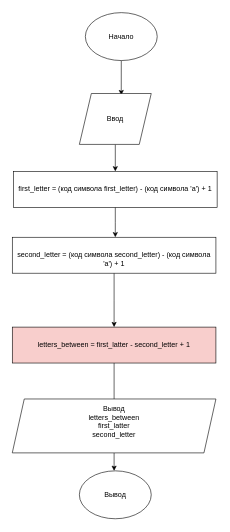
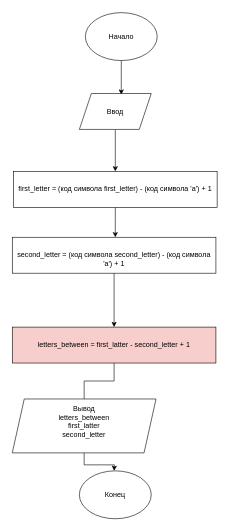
(116, 119) -> (116, 111)
(114, 426) -> (84, 426)
(116, 495) -> (116, 495)
